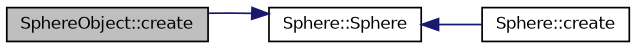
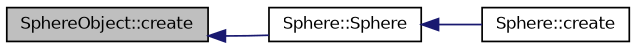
(230, 13) -> (247, 36)
